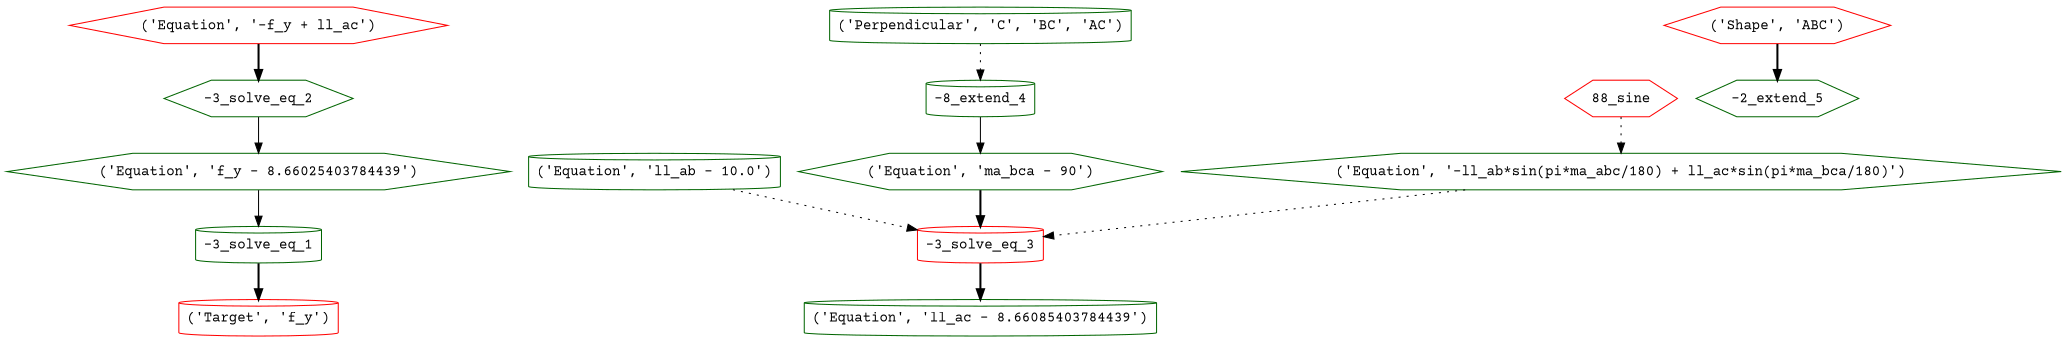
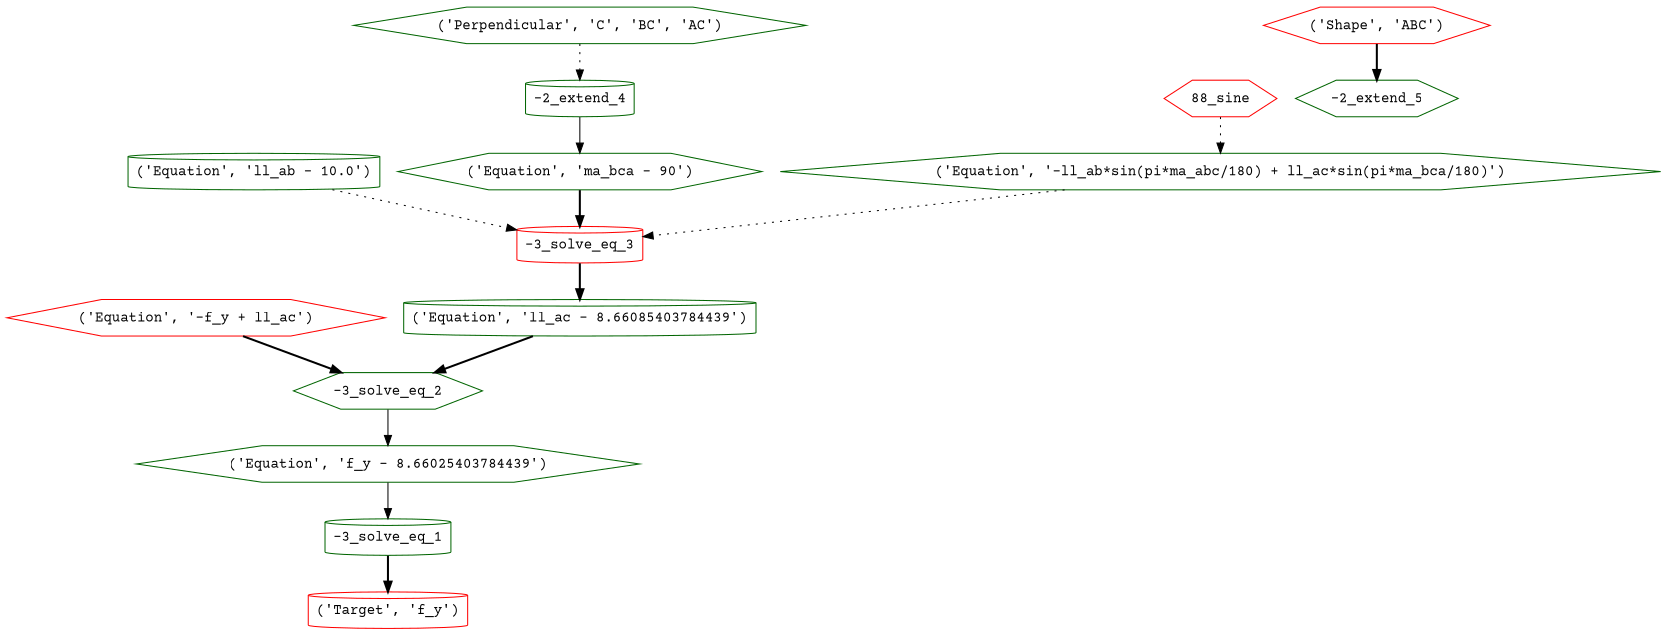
(980, 25) -> (580, 25)
(980, 98) -> (580, 98)
none -> (489, 353)
